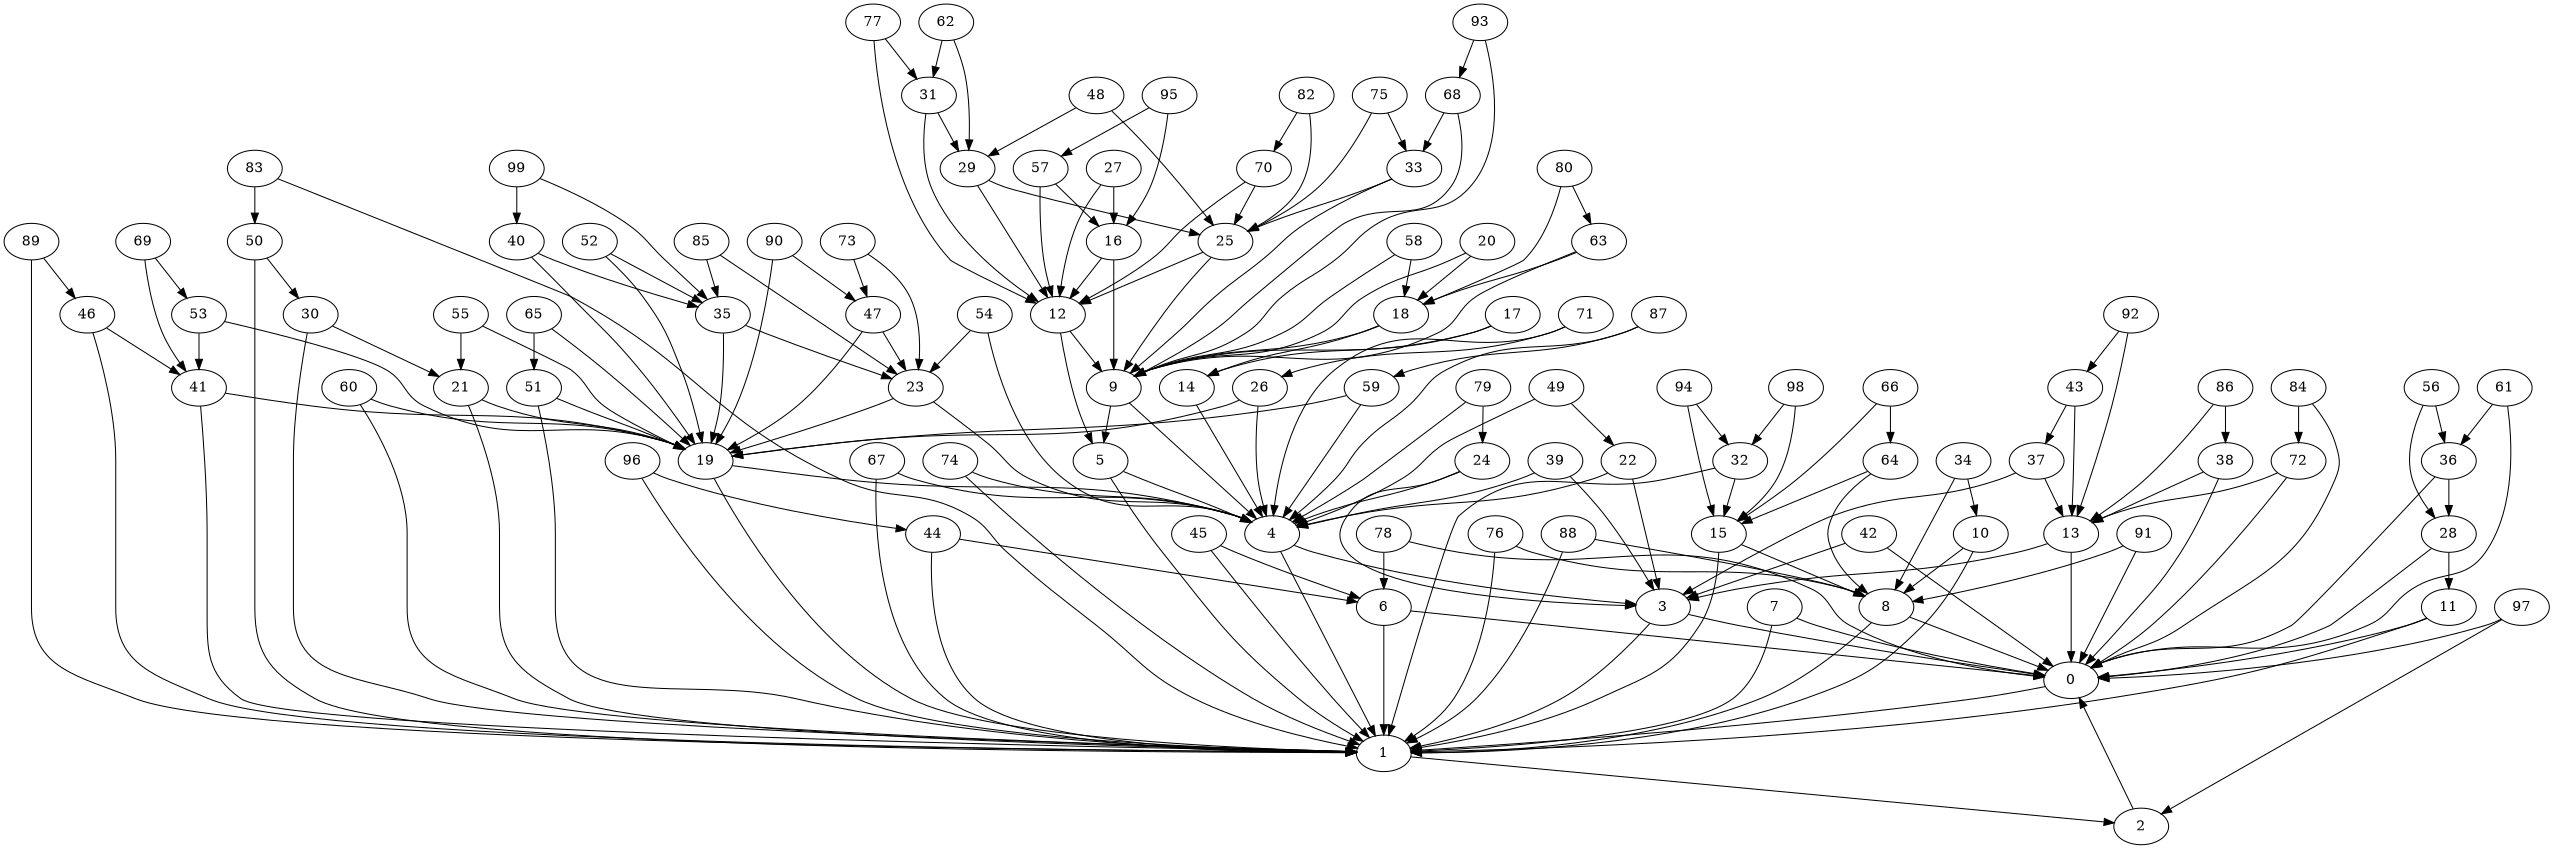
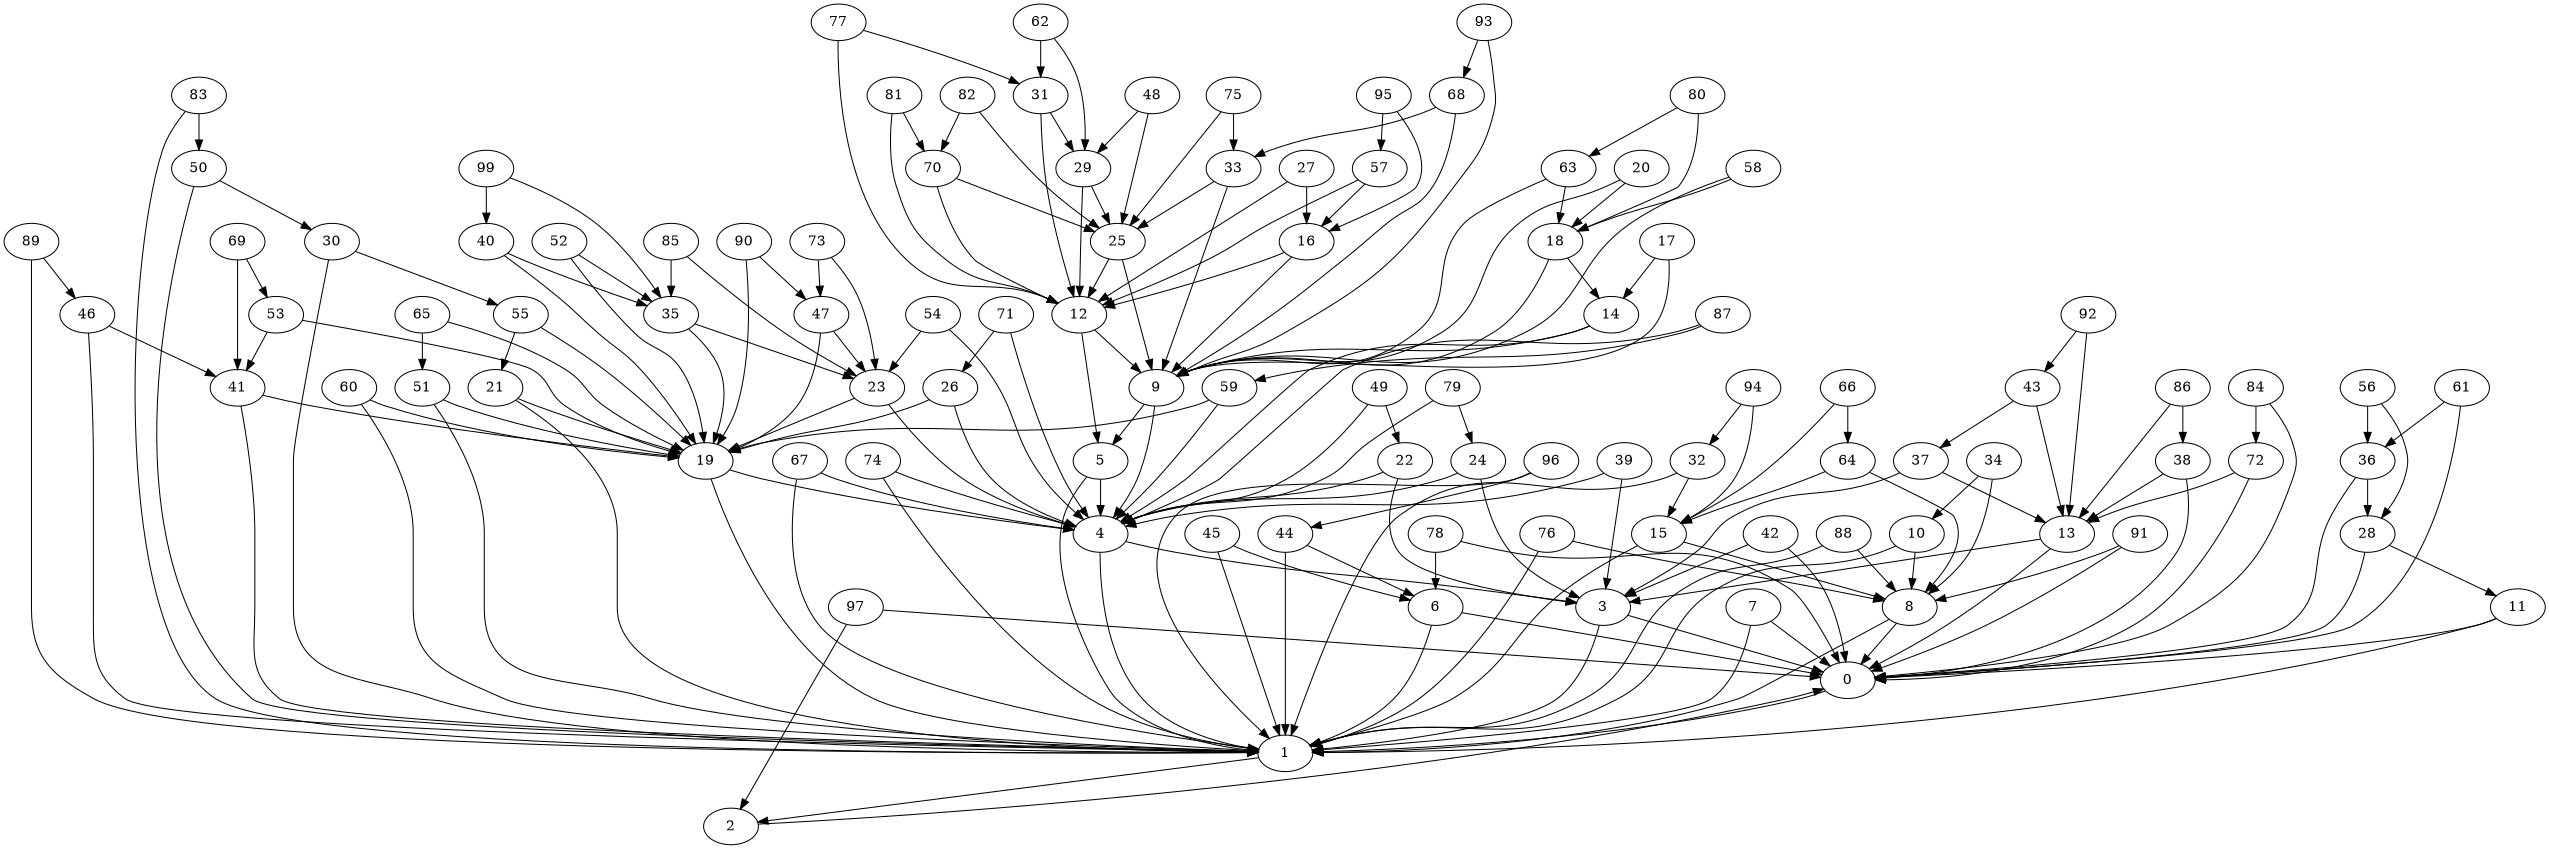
none -> (894, 95)
(381, 349) -> (422, 276)
none -> (1338, 349)
(1796, 388) -> none
